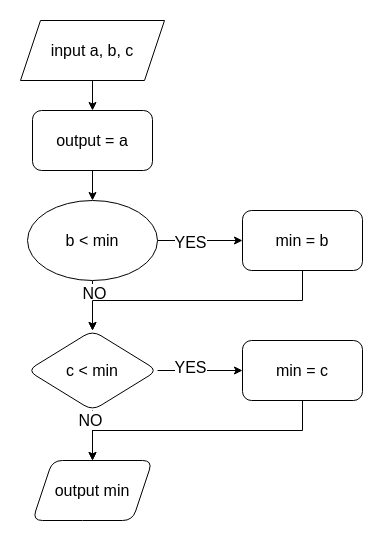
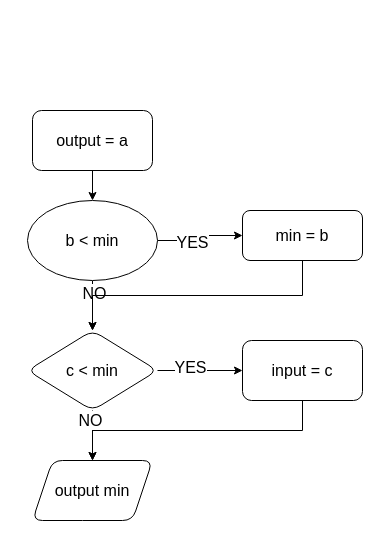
(93, 51) -> none
(93, 100) -> none
(303, 241) -> (303, 236)
(303, 371) -> (303, 371)
